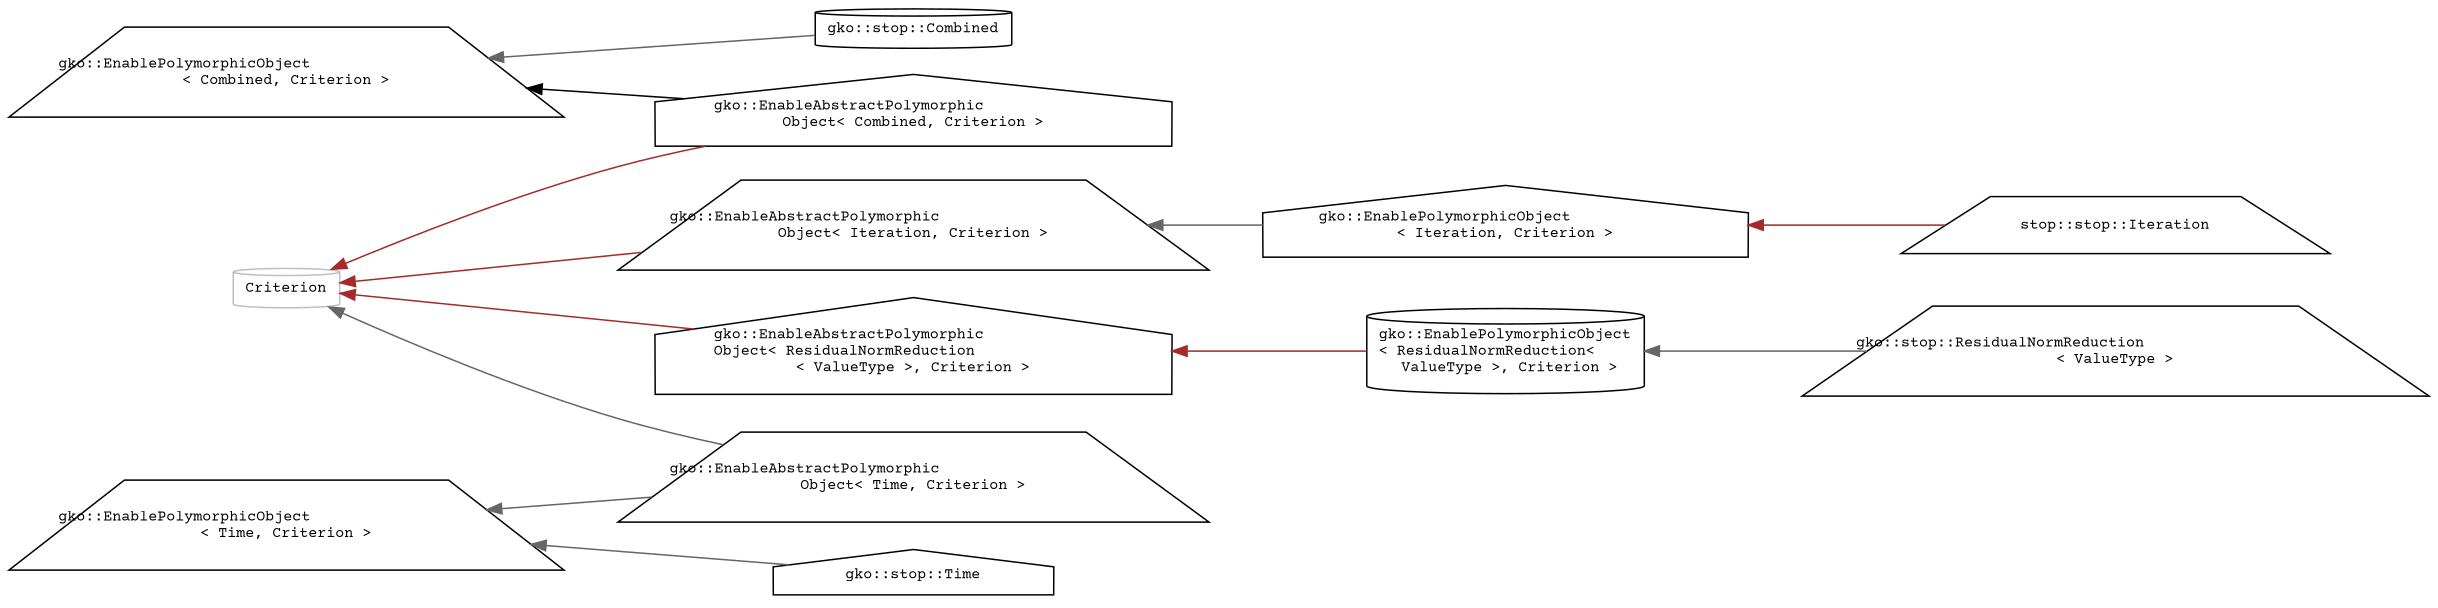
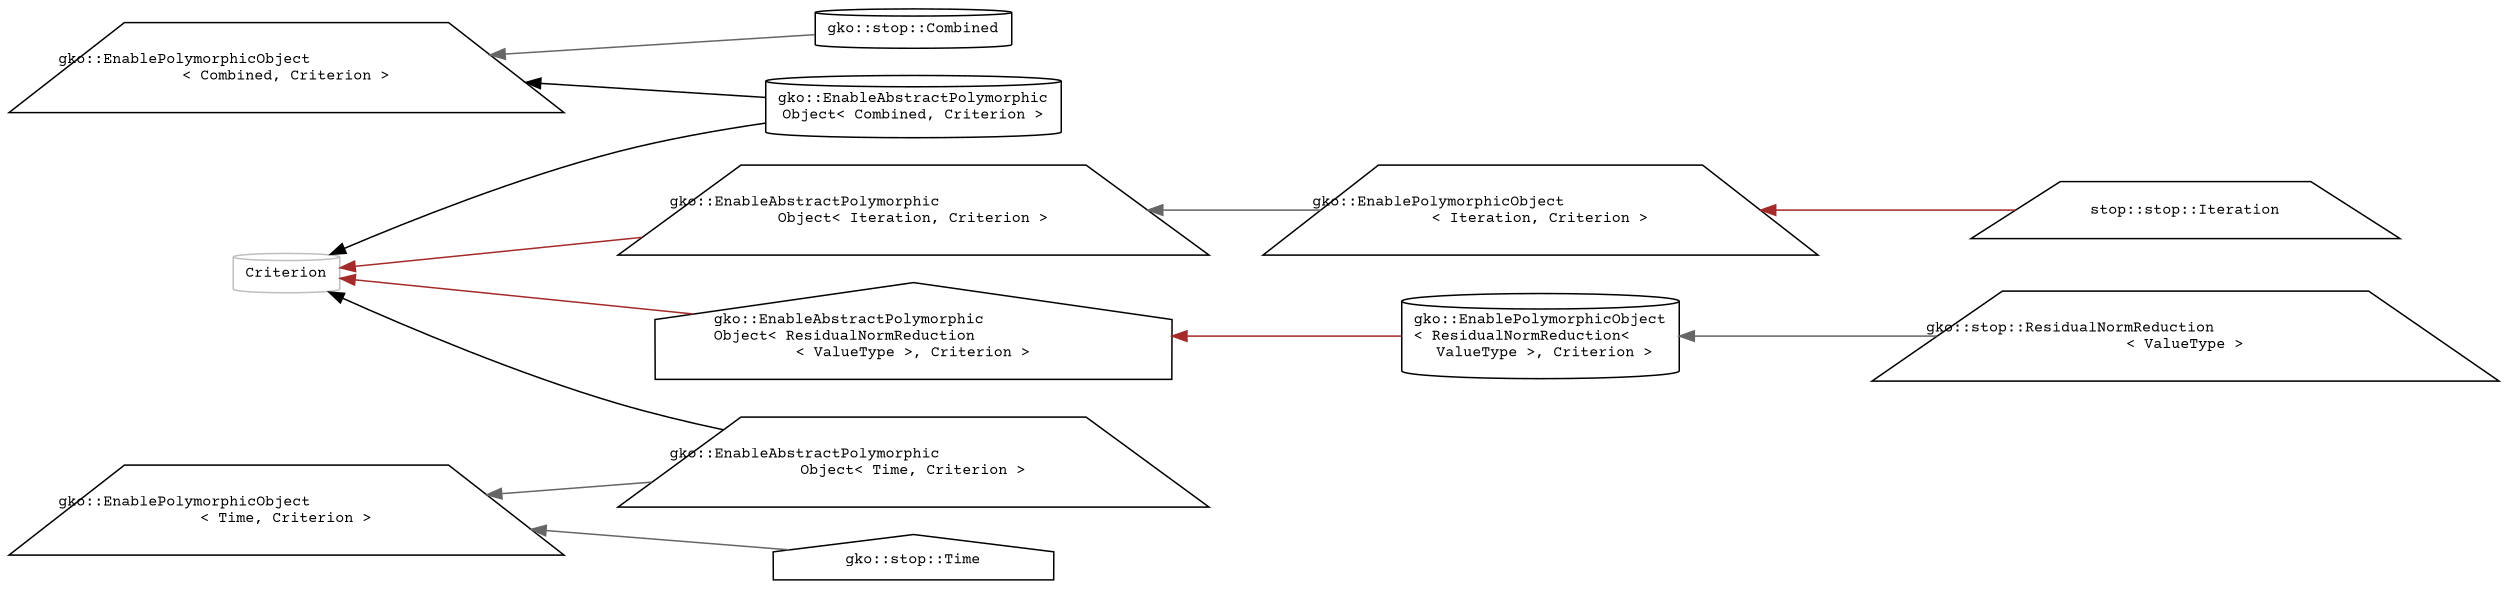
(914, 114) -> (914, 107)
(523, 196) -> (551, 171)
(1506, 225) -> (1540, 210)
(530, 389) -> (530, 374)
